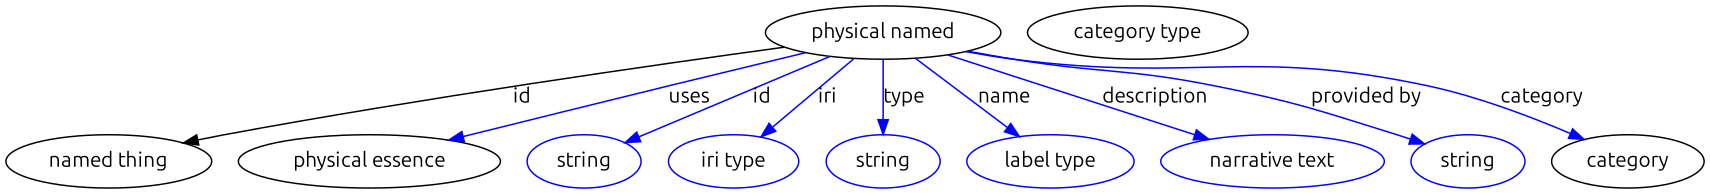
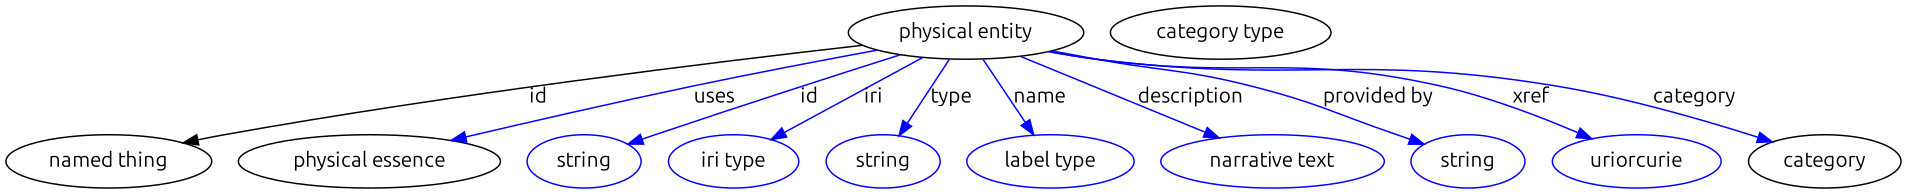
(883, 33) -> (966, 33)
none -> (1637, 161)
